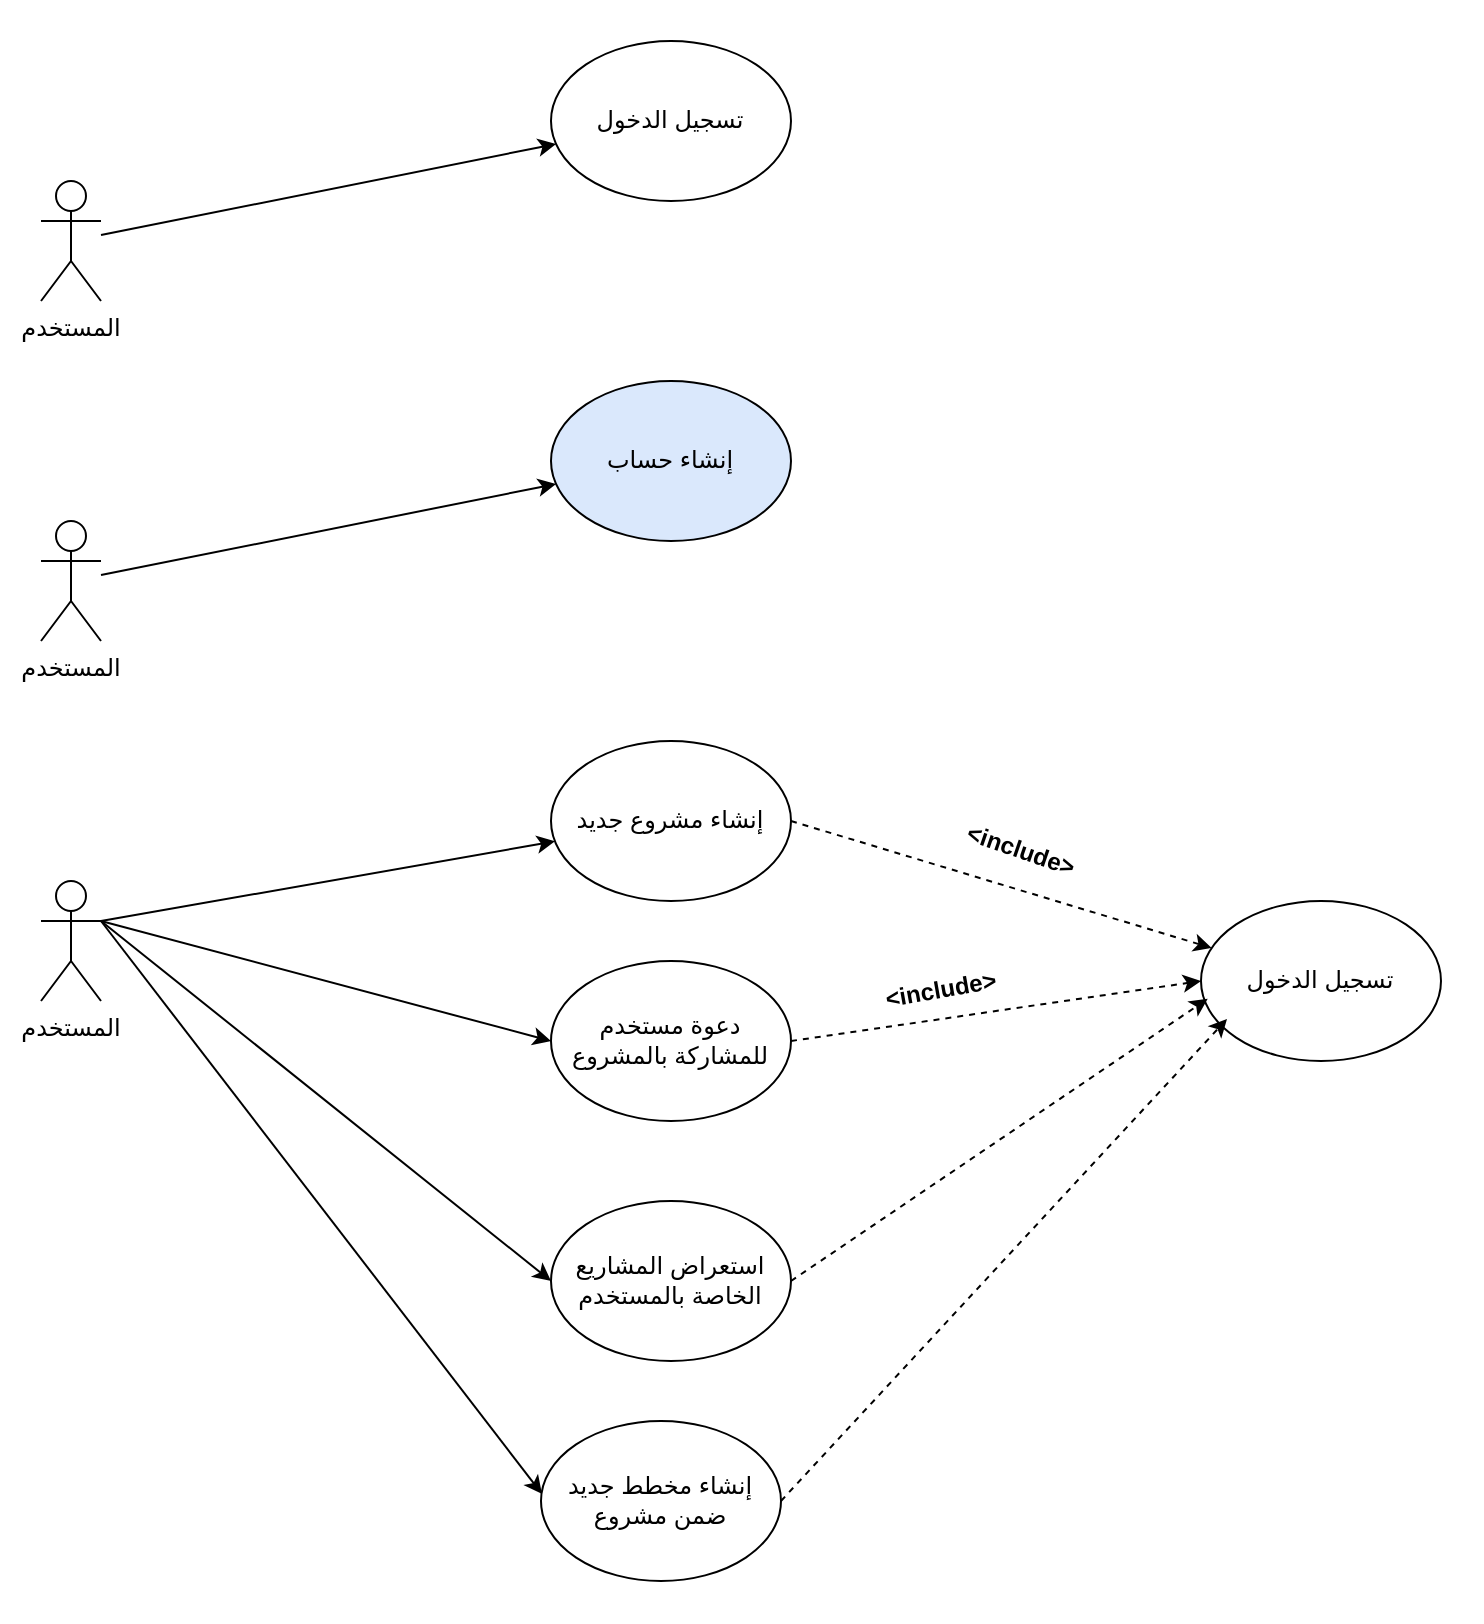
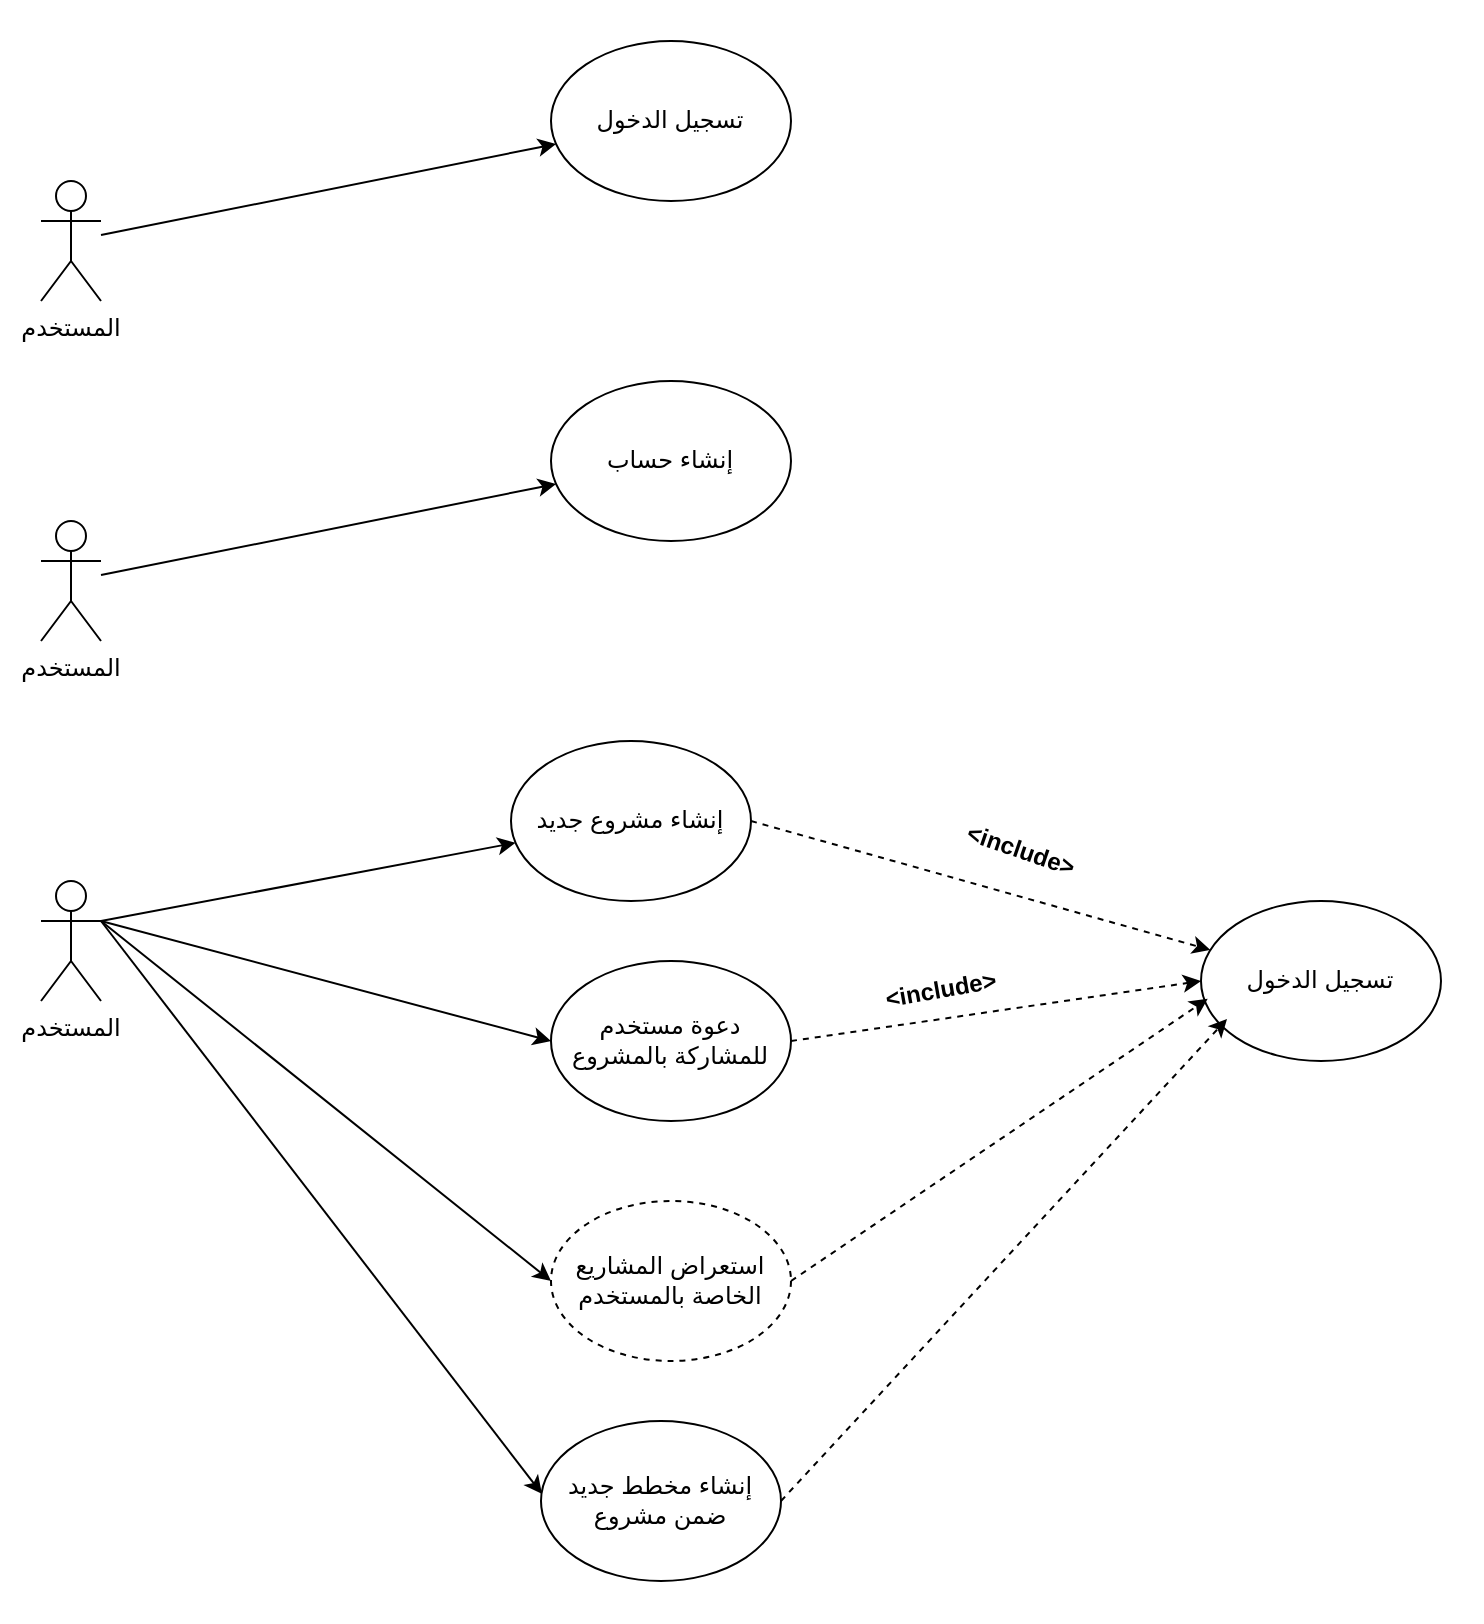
(671, 461) -> (671, 461)
(671, 821) -> (631, 821)
(671, 1281) -> (671, 1281)
